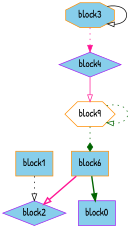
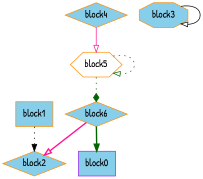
(90, 37) -> none
(90, 65) -> (96, 15)
(90, 114) -> (96, 65)
(90, 164) -> (96, 114)
(34, 185) -> (34, 136)
(34, 213) -> (34, 164)
